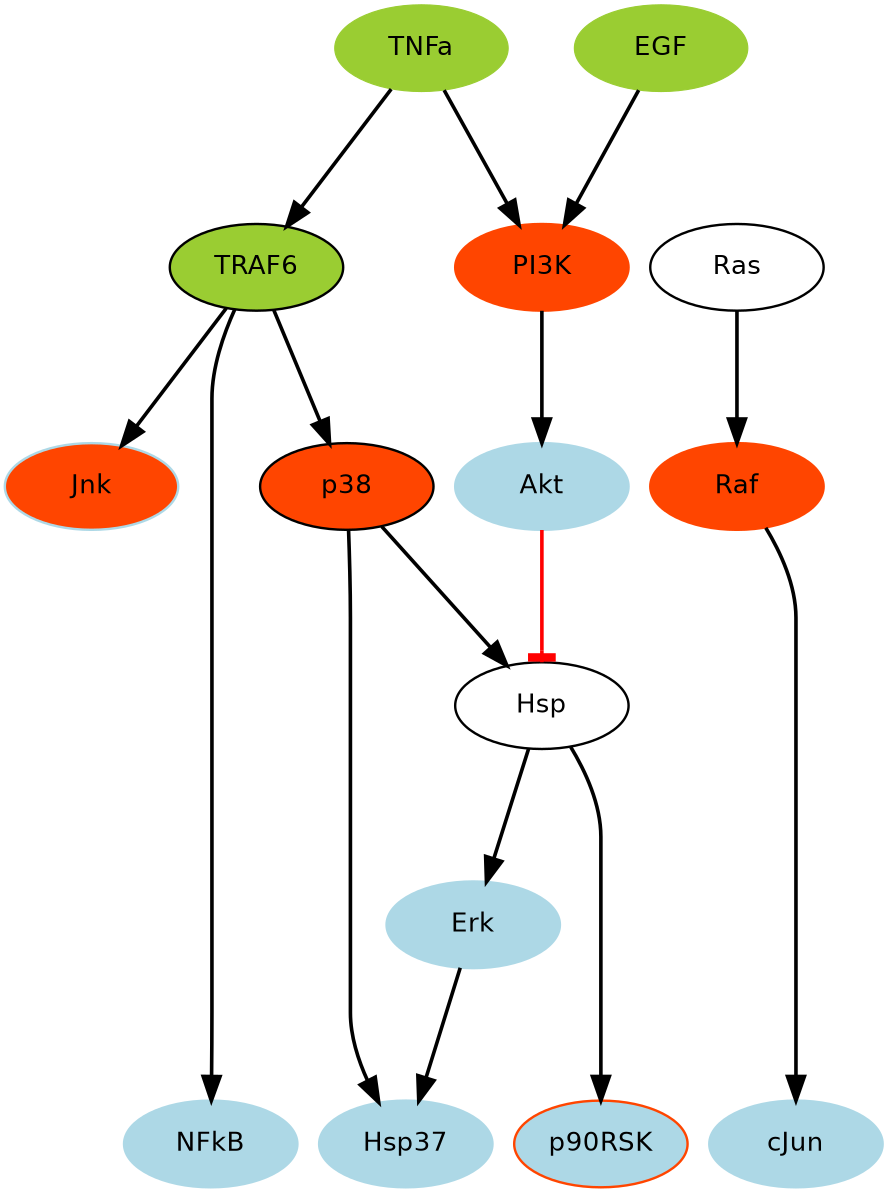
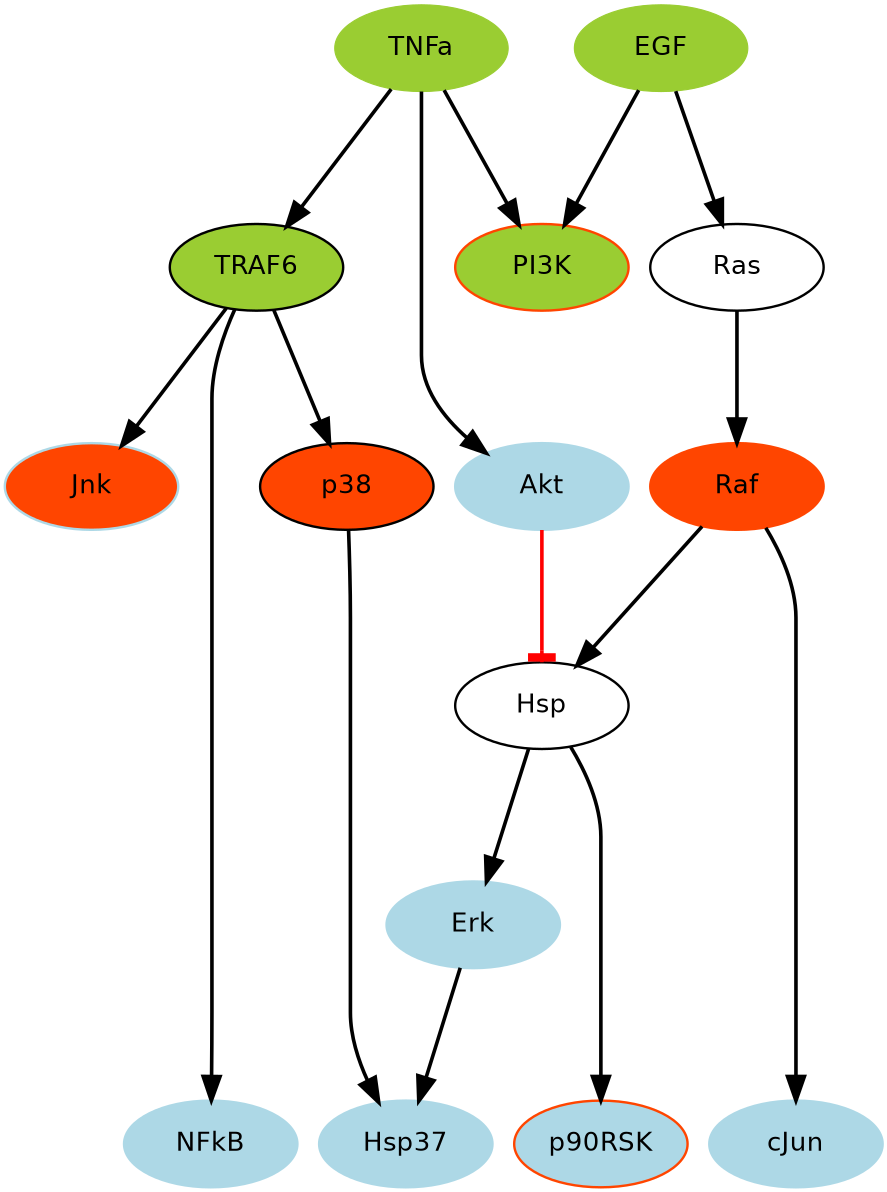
none -> (695, 146)
(542, 267) -> (542, 267)
(542, 365) -> (421, 272)
(436, 587) -> (648, 587)
